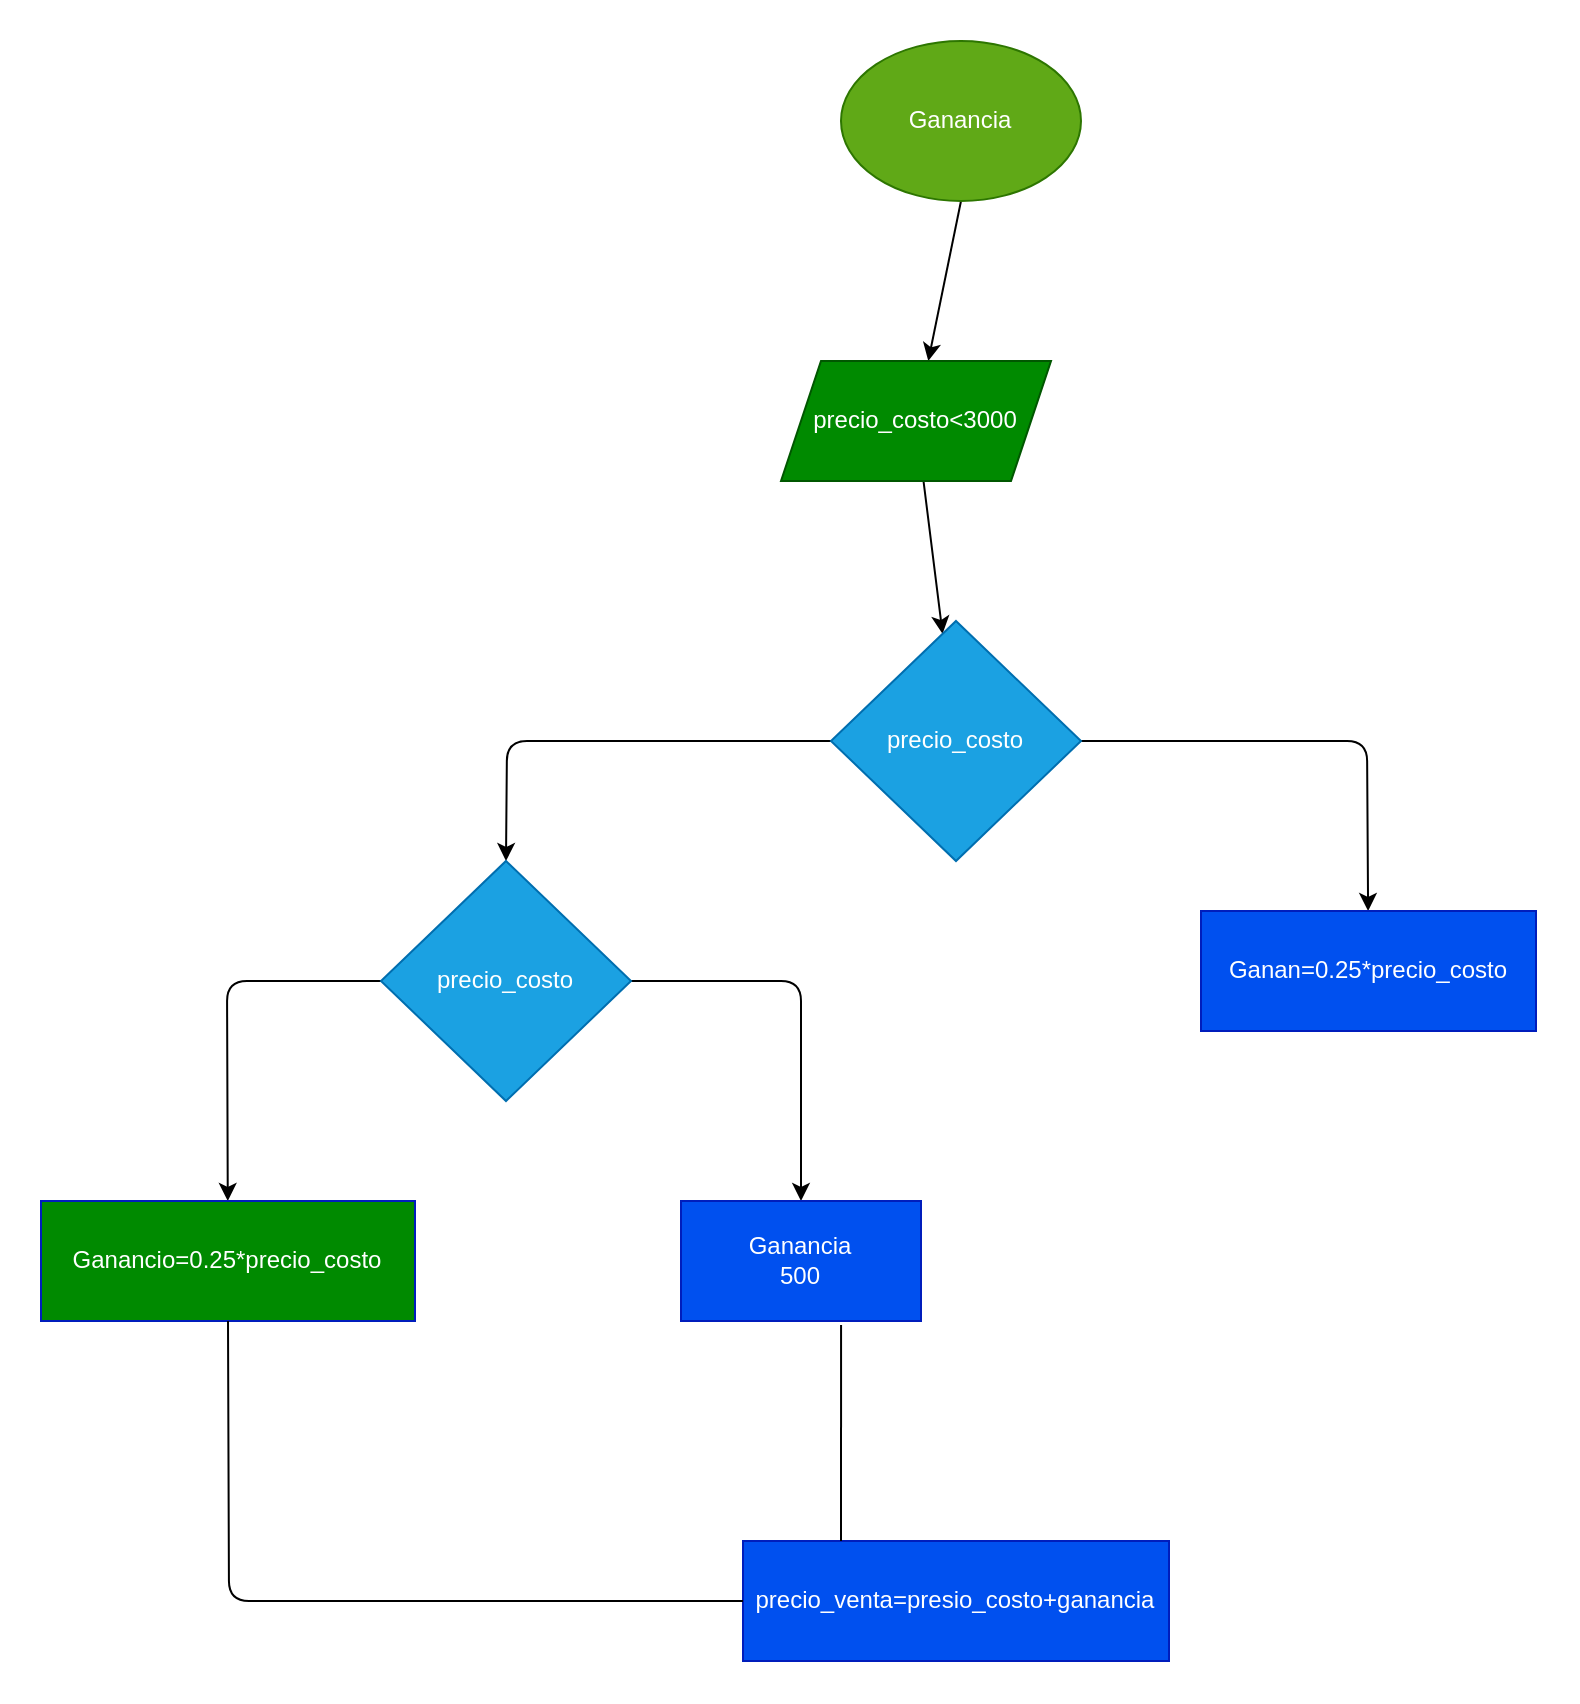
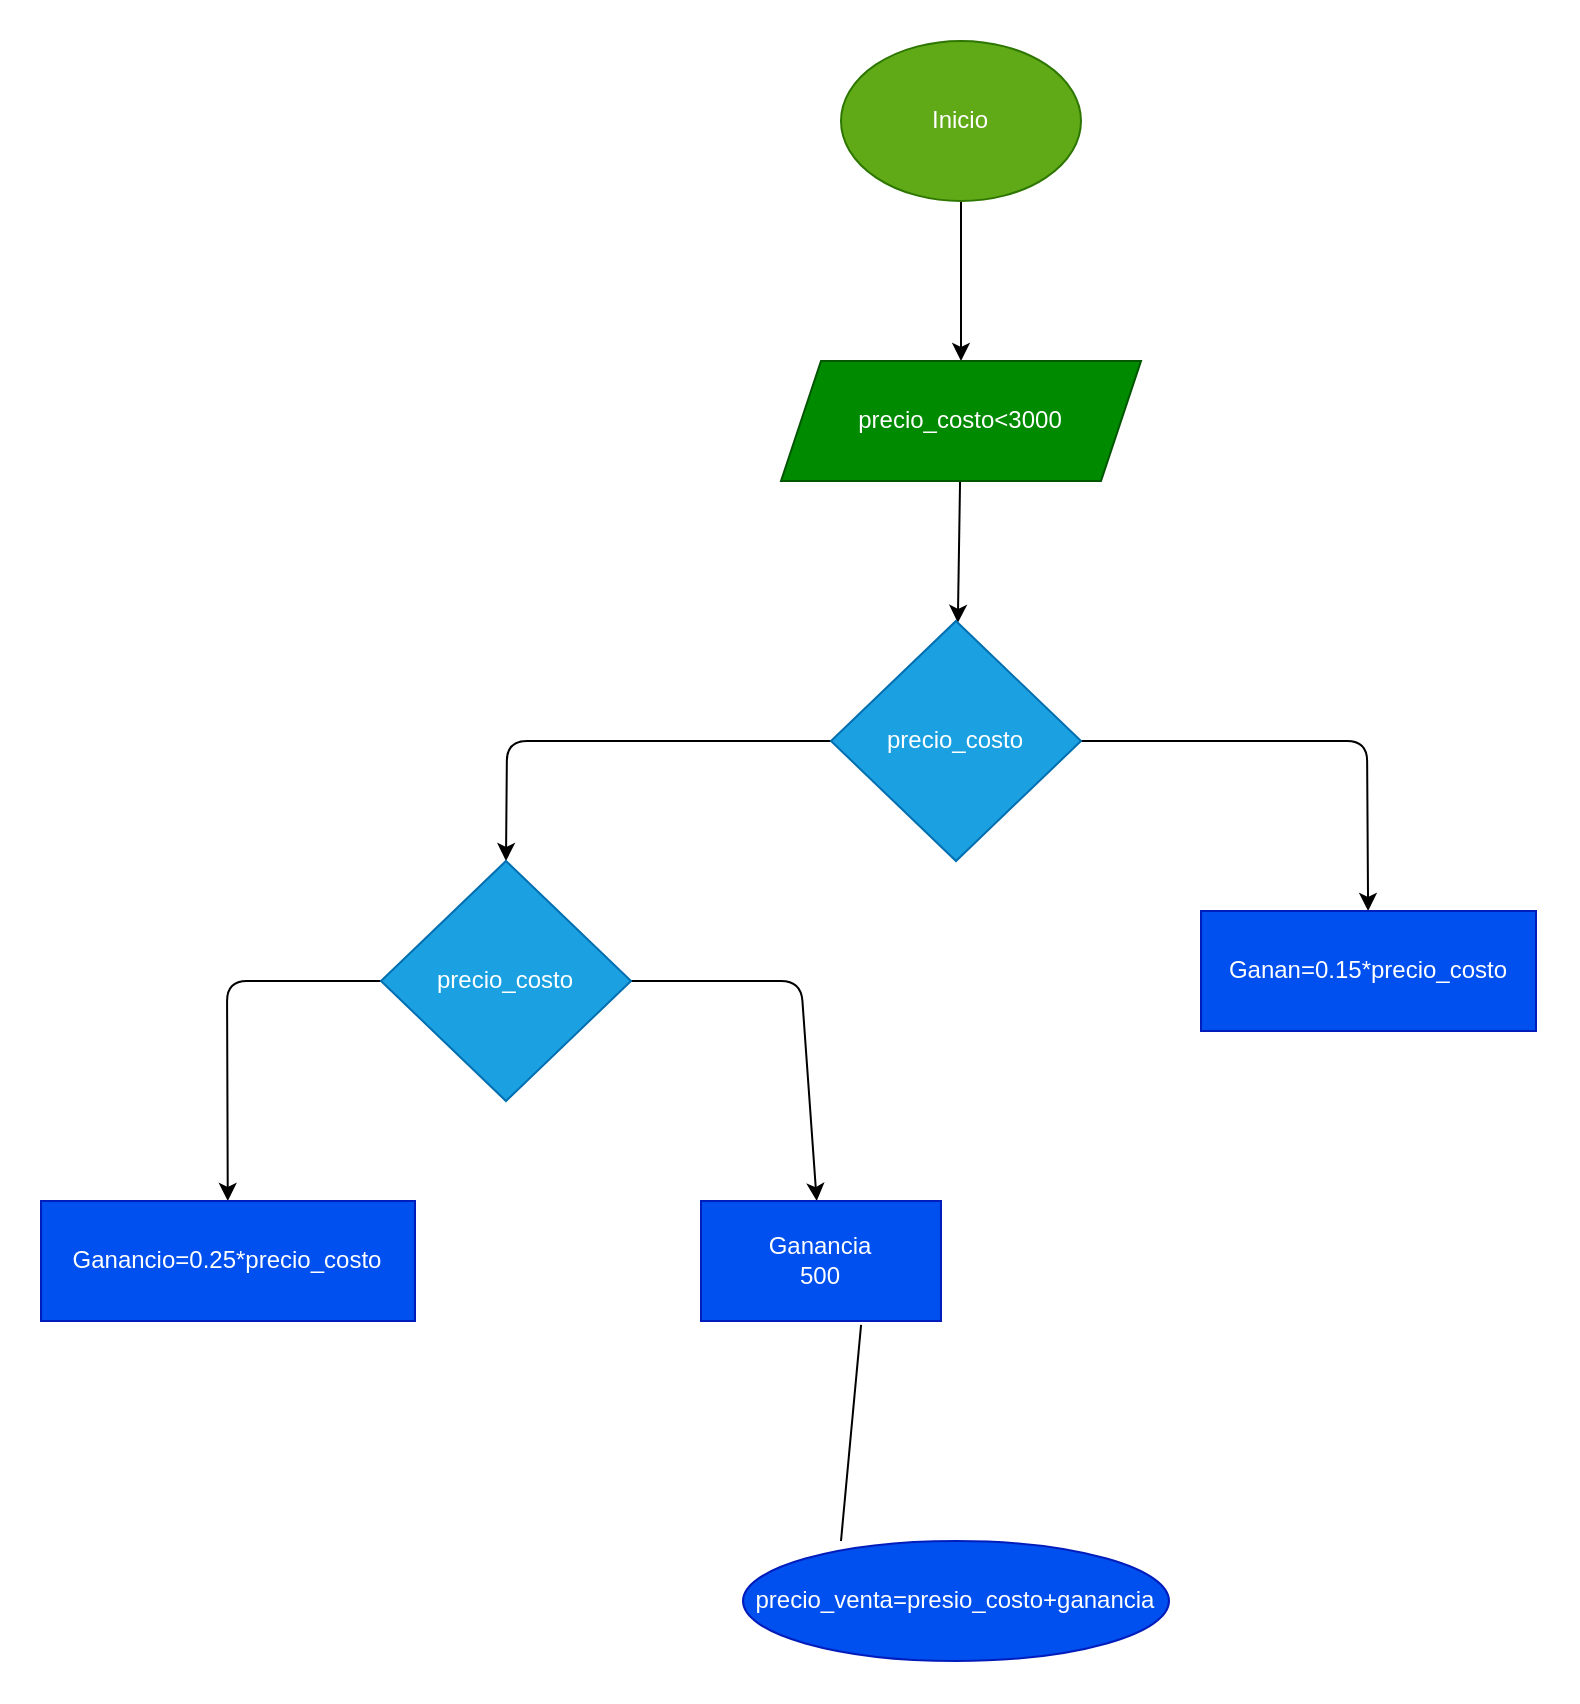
(961, 121) -> (961, 121)
(916, 421) -> (961, 421)
(1369, 971) -> (1369, 971)
(228, 1261) -> (228, 1261)
(801, 1261) -> (821, 1261)
(353, 1601) -> none
(956, 1601) -> (956, 1601)
